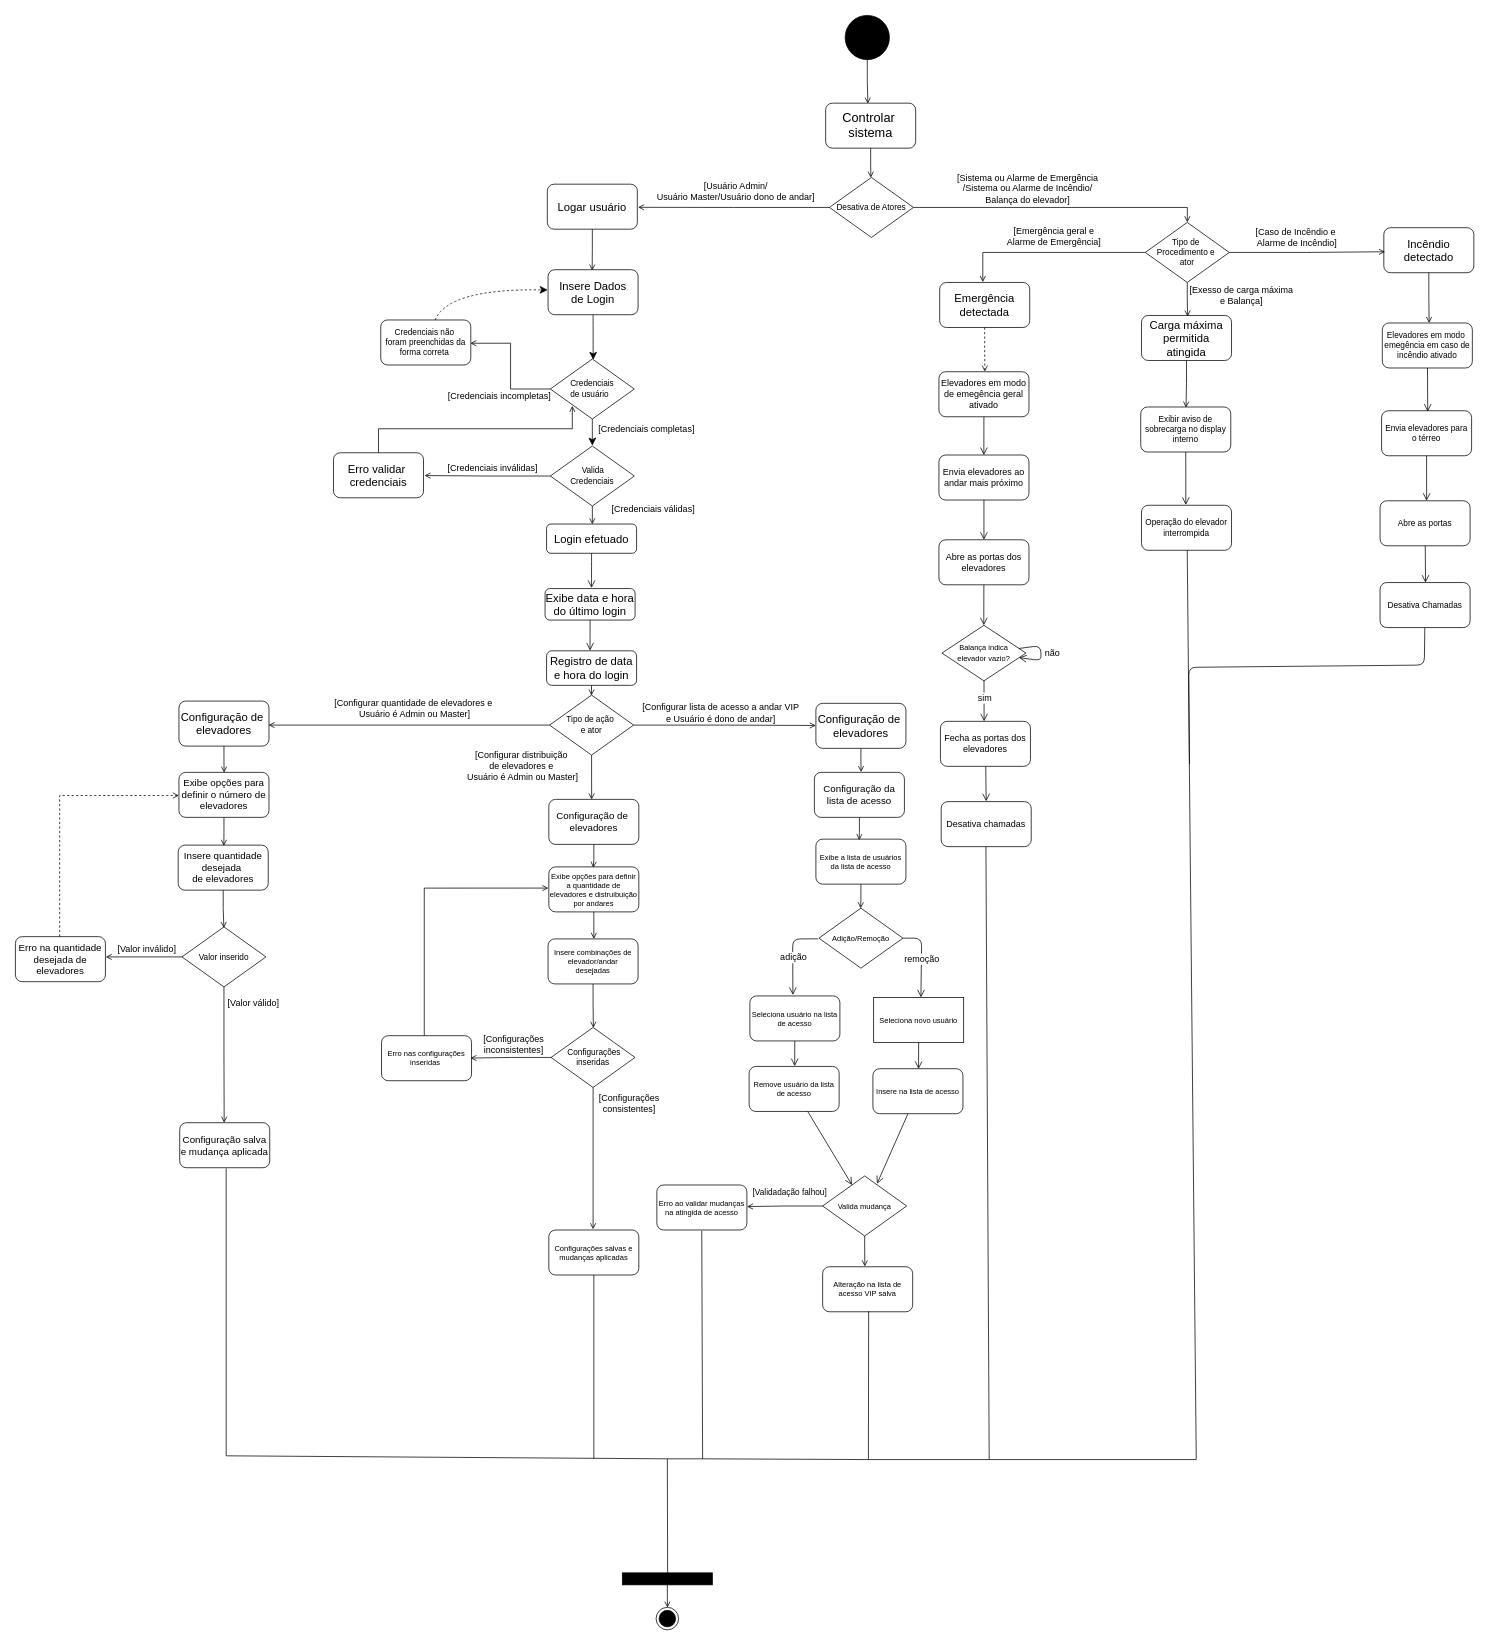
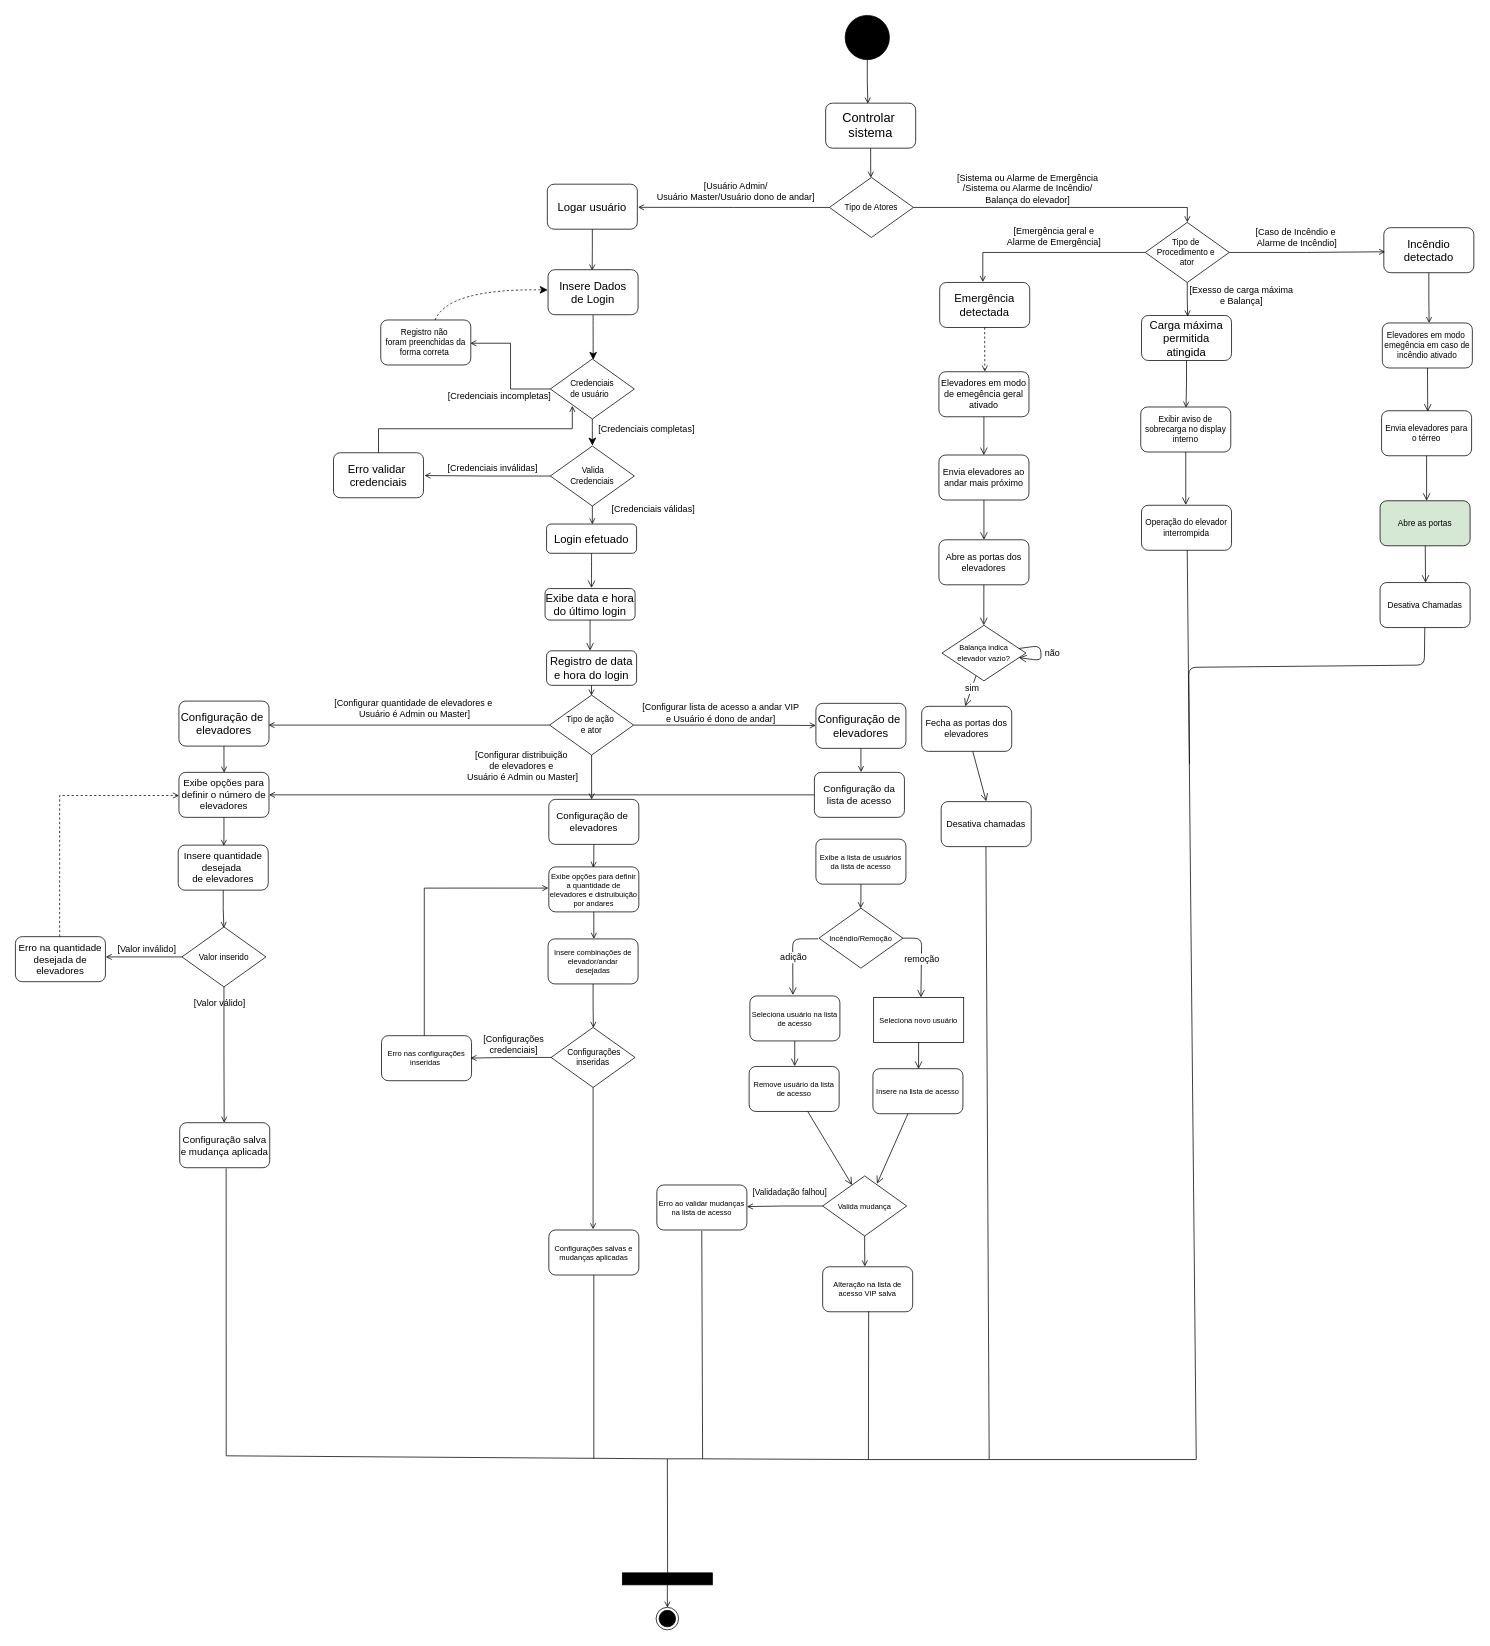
(871, 207) -> (871, 207)
(426, 342) -> (426, 342)
(1425, 523) -> (1425, 523)
(985, 744) -> (966, 729)
(859, 827) -> (543, 795)
(861, 938) -> (861, 938)
(253, 1003) -> (219, 1003)
(514, 1044) -> (514, 1044)
(629, 1103) -> none
(702, 1207) -> (702, 1207)
